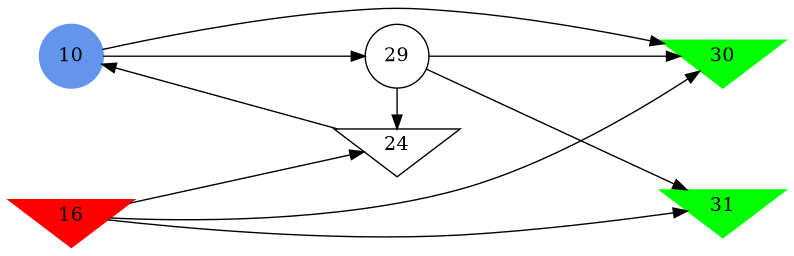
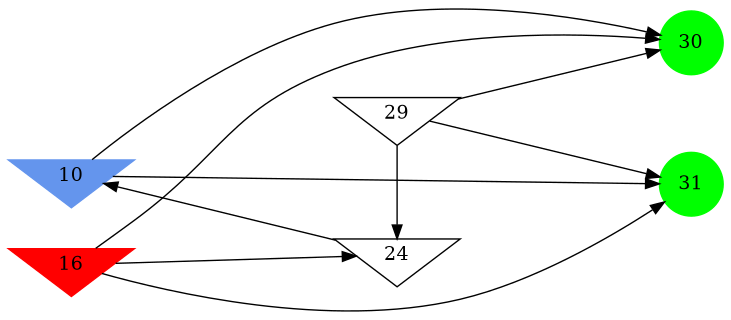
(71, 56) -> (71, 176)
(227, 56) -> (379, 180)
(397, 56) -> (397, 114)
(723, 56) -> (691, 43)
(723, 206) -> (691, 184)
